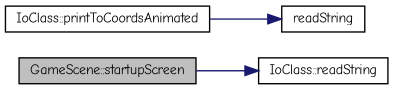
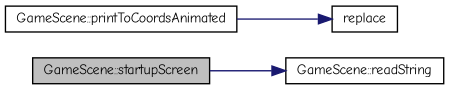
(108, 19) -> (121, 19)
(323, 19) -> (365, 19)
(323, 71) -> (365, 71)
